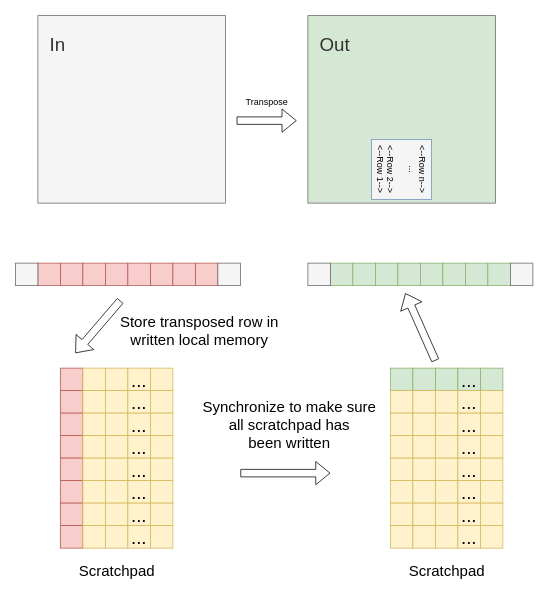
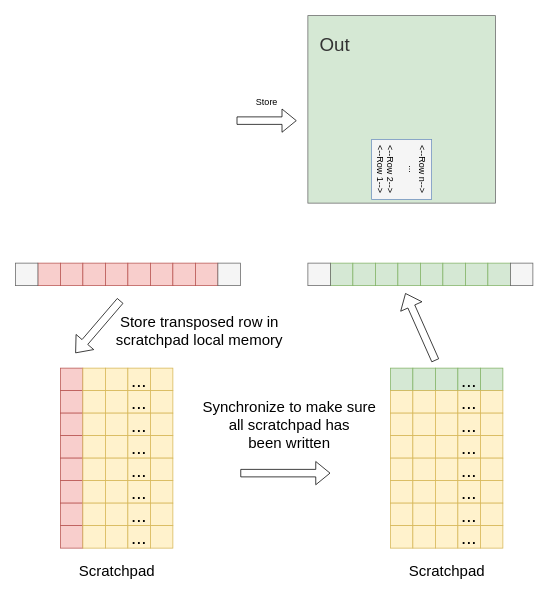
(267, 102) -> (267, 102)
(132, 109) -> none
(200, 330) -> (200, 330)
